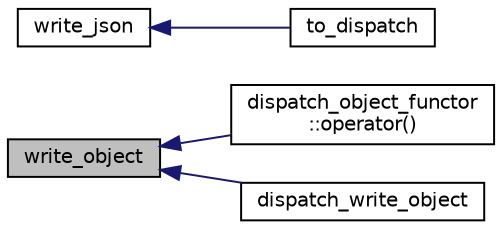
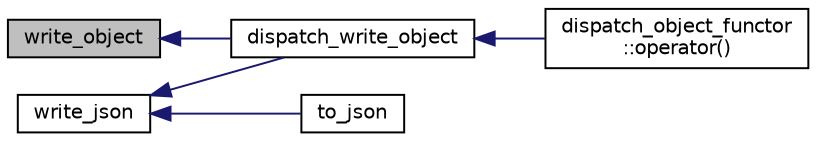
(363, 28) -> (353, 114)
none -> (227, 74)
(206, 139) -> (520, 39)
